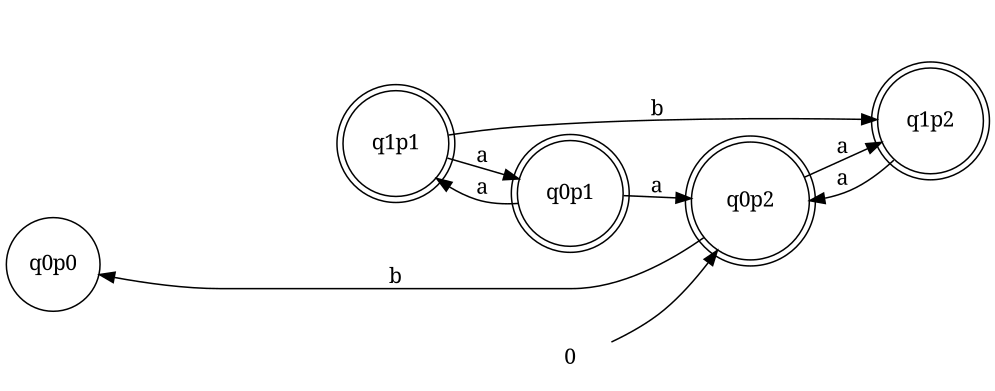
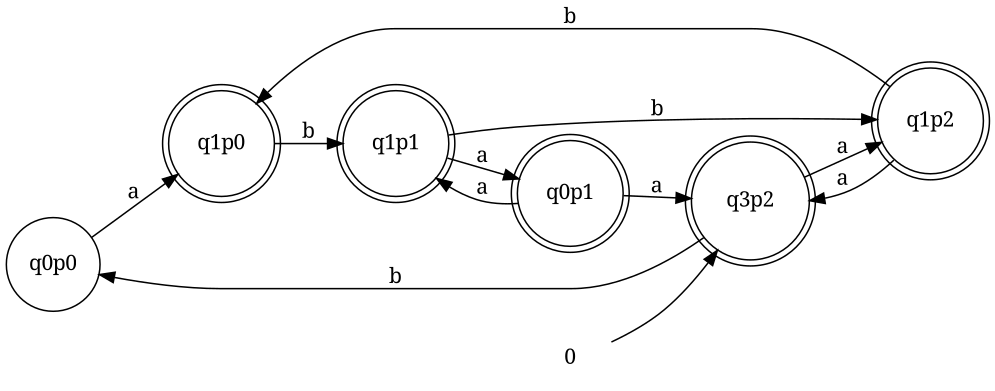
none -> (222, 144)
(750, 201) -> (750, 201)
